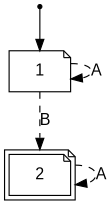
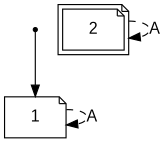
(40, 115) -> none
